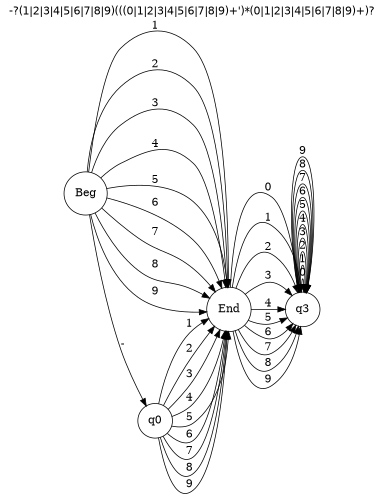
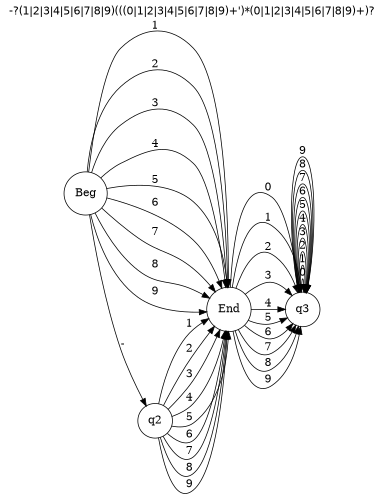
(155, 421) -> (155, 421)
